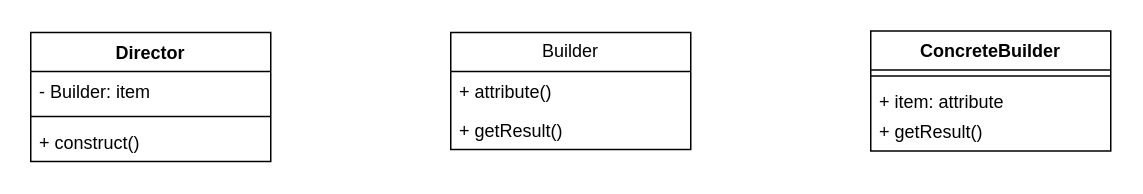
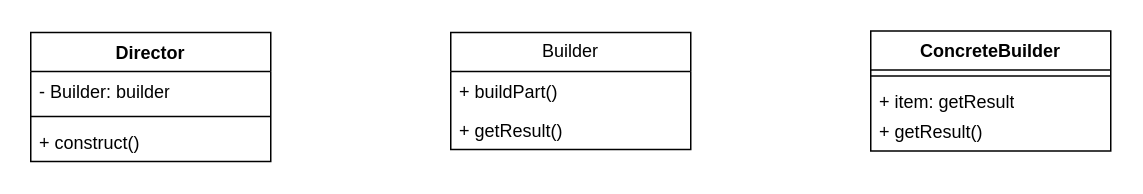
(101, 93) -> (114, 93)
(521, 93) -> (518, 93)
(954, 103) -> (954, 103)
